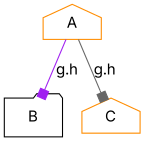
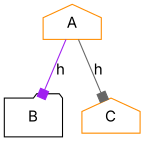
(67, 71) -> (61, 71)
(105, 71) -> (99, 71)
